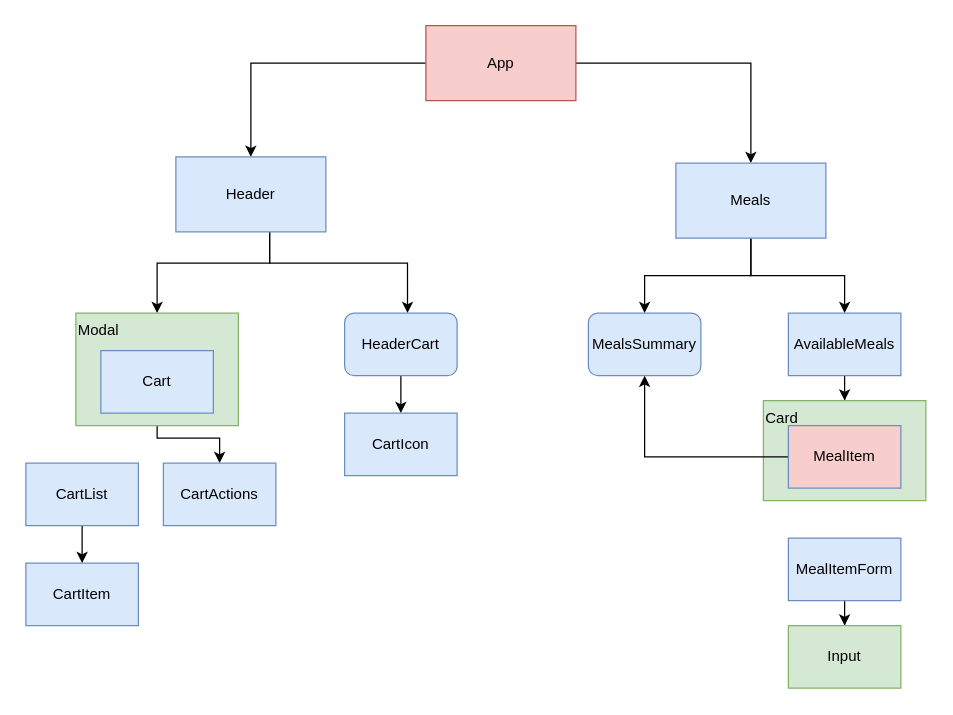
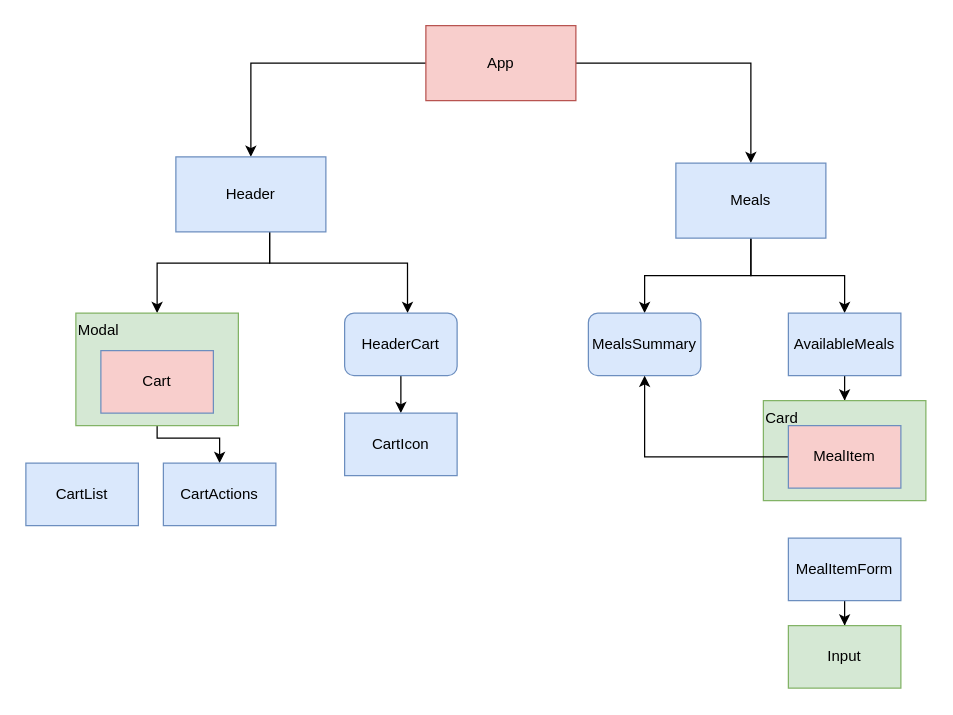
(157, 382) -> (157, 382)
(82, 549) -> none
(82, 594) -> none
